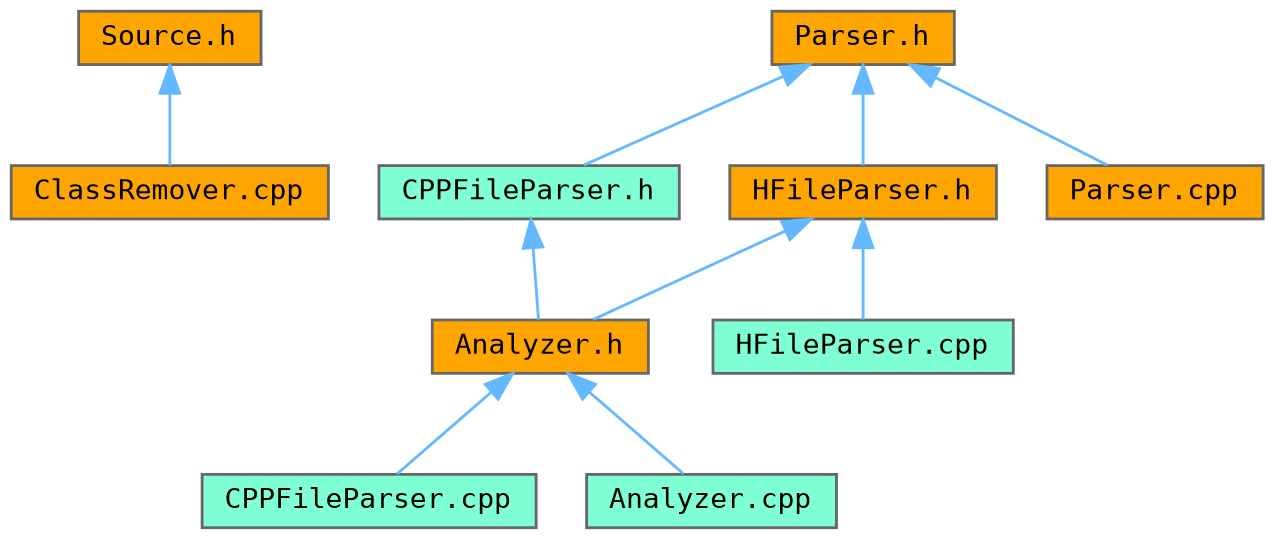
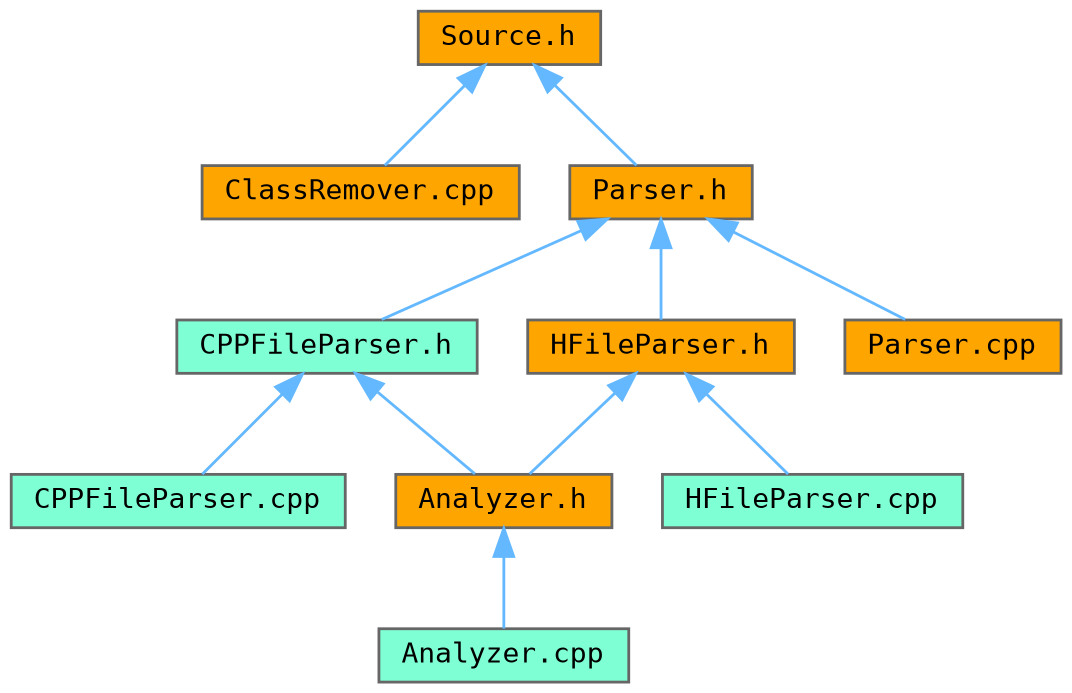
none -> (596, 125)
(444, 433) -> (242, 434)
